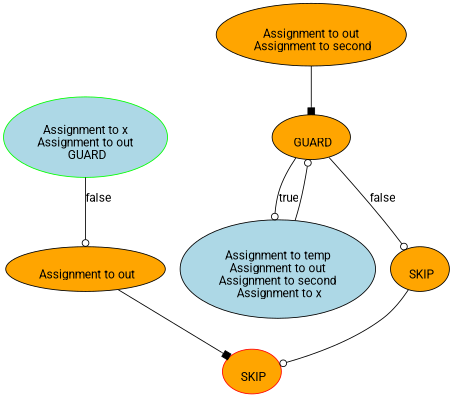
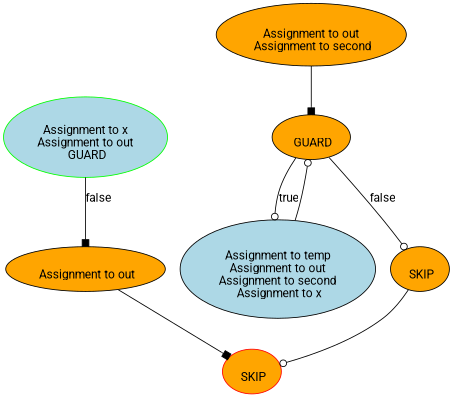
(86, 209) -> (86, 208)
